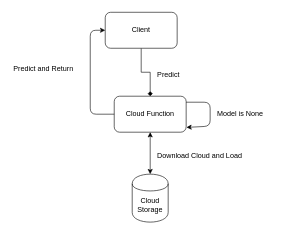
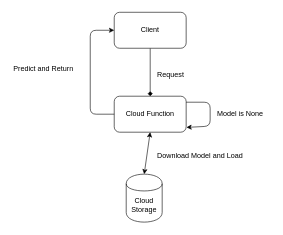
(141, 30) -> (150, 30)
(171, 75) -> (172, 75)
(199, 156) -> (199, 156)
(150, 198) -> (144, 198)
